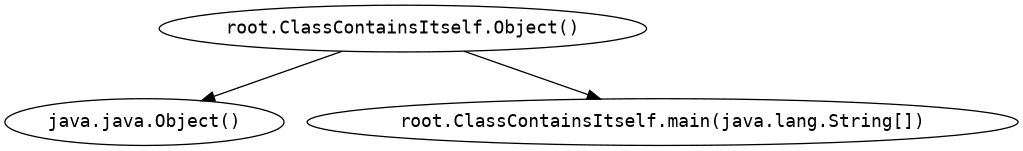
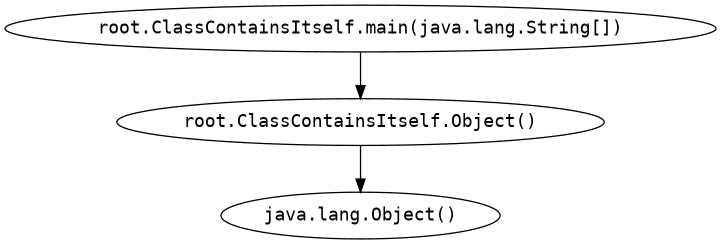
(526, 73) -> (361, 69)
(144, 122) -> (361, 216)
